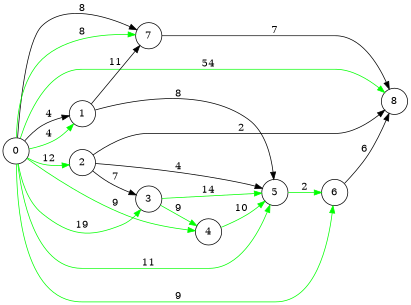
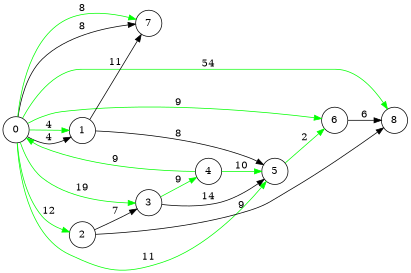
(285, 36) -> none
(242, 128) -> (242, 205)
(176, 172) -> none
(208, 196) -> (212, 204)
(103, 205) -> (112, 165)
